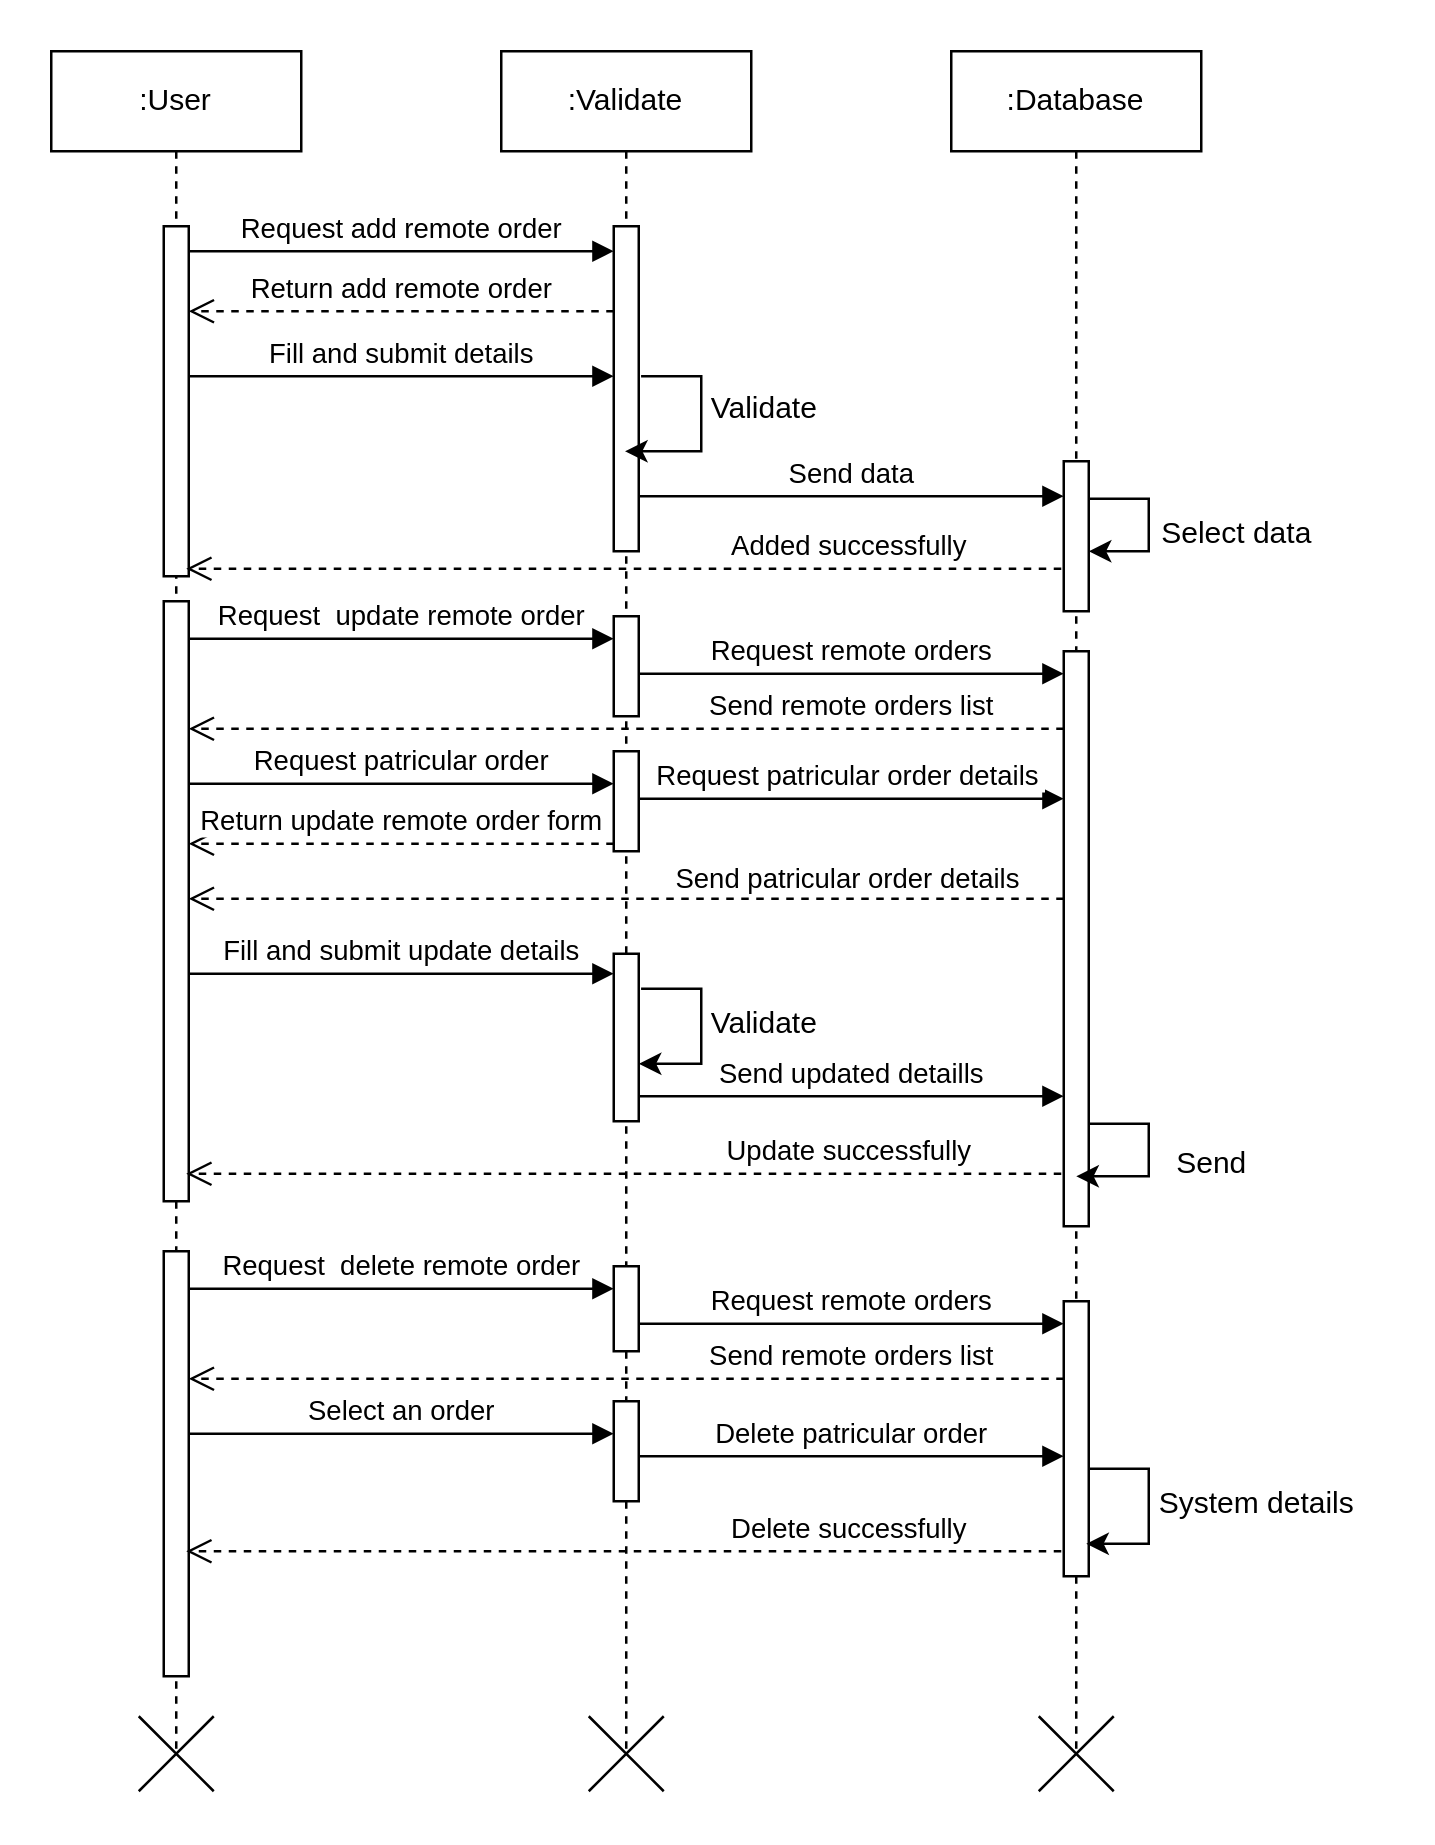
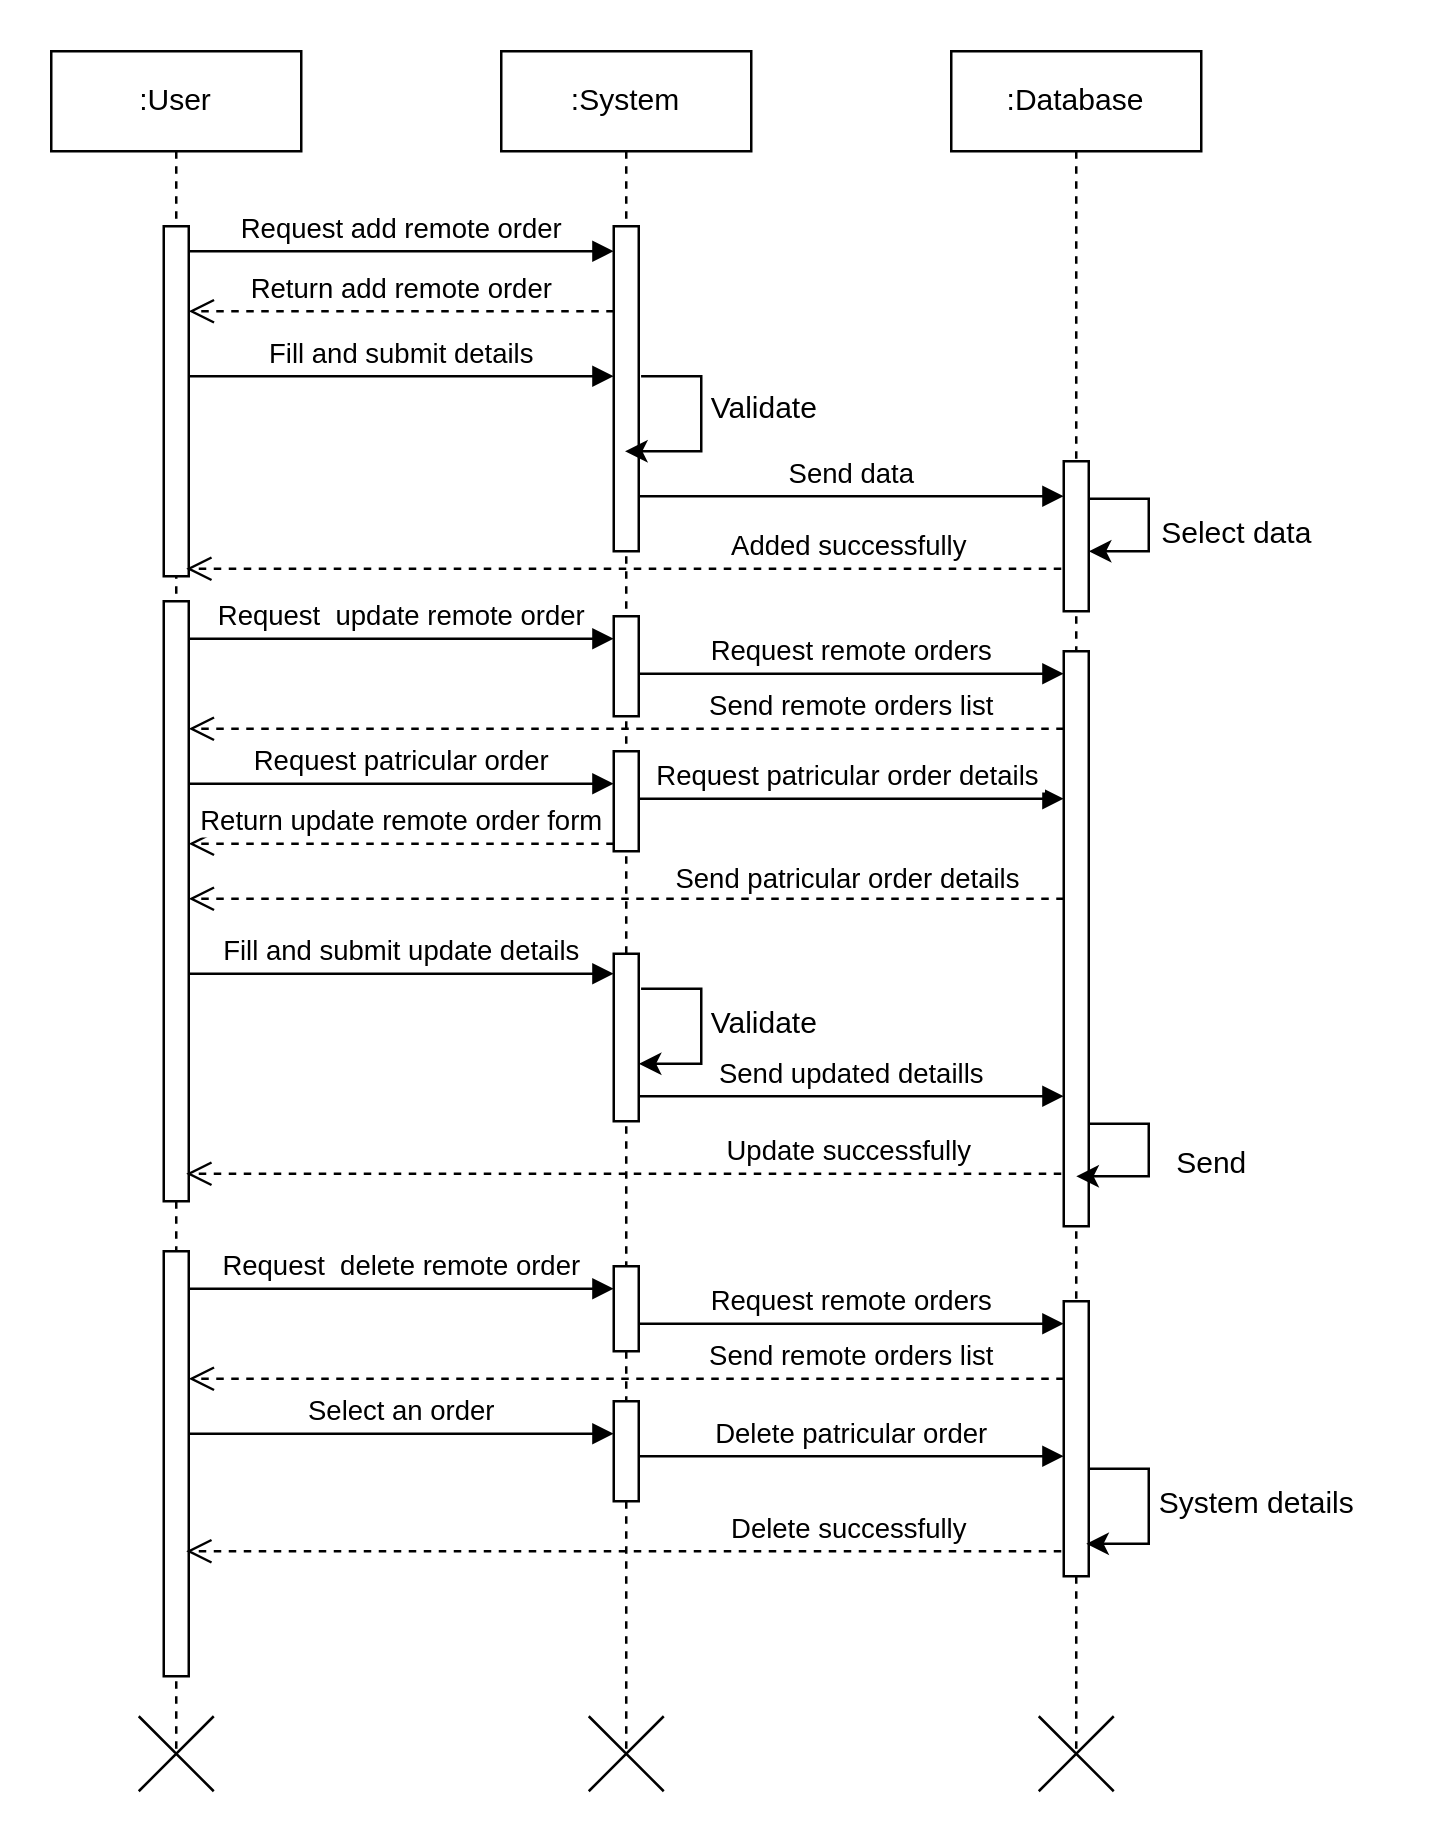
(626, 101) -> (626, 101)
